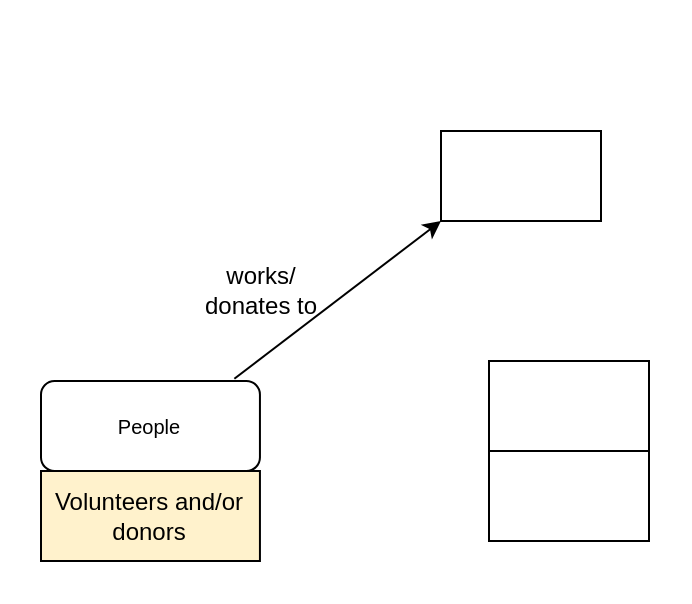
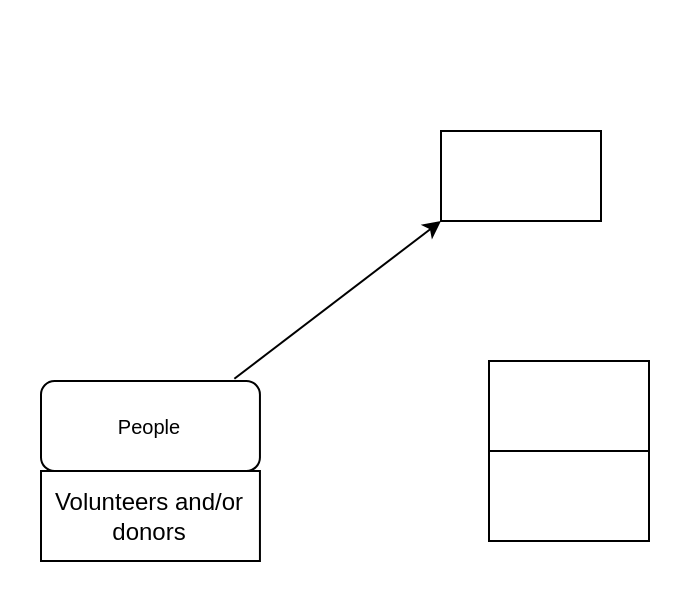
(261, 291) -> none
(150, 516) -> (150, 516)
